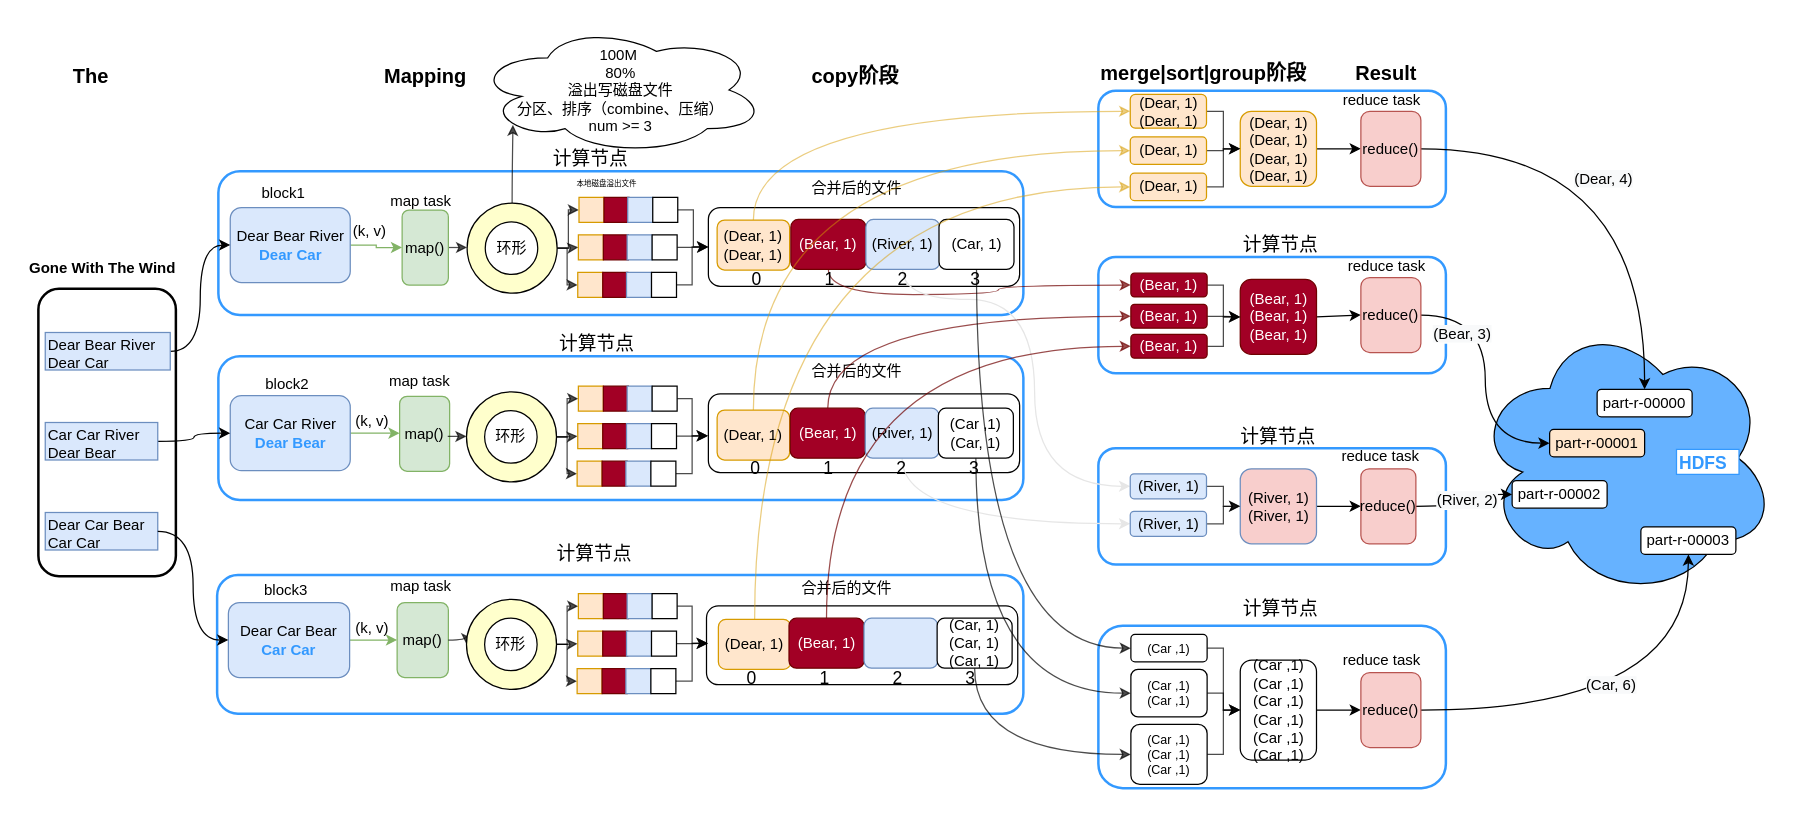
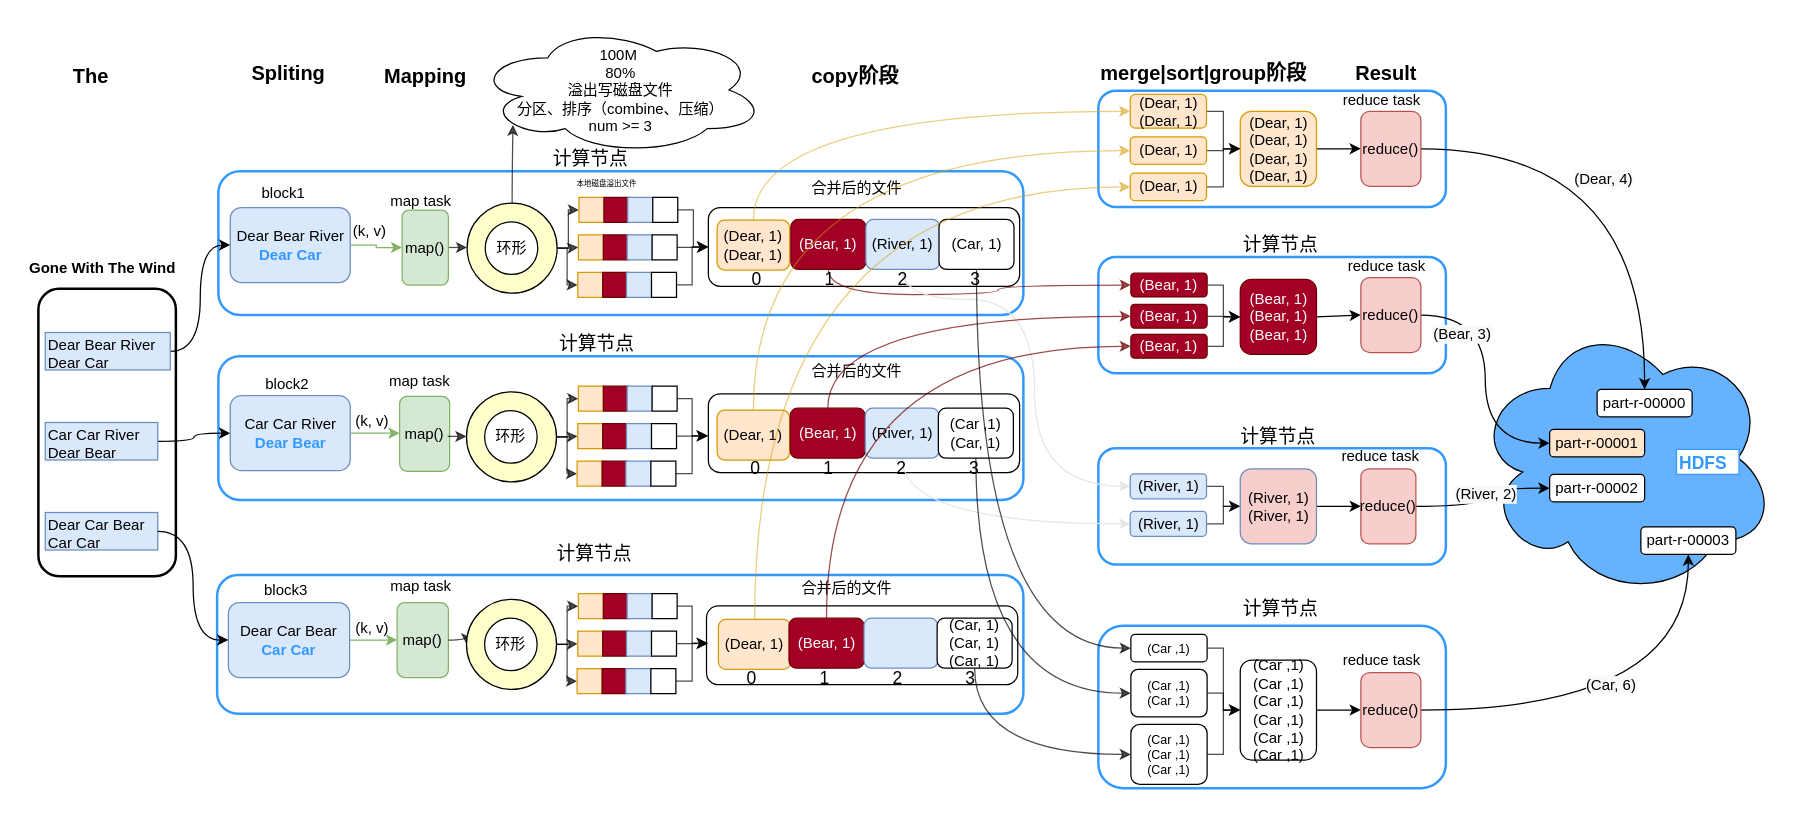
none -> (286, 70)
(1559, 494) -> (1597, 488)
